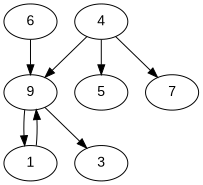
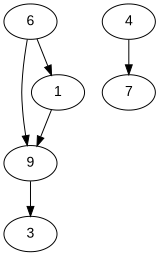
(70, 53) -> none
(101, 92) -> none
(24, 123) -> (42, 52)
